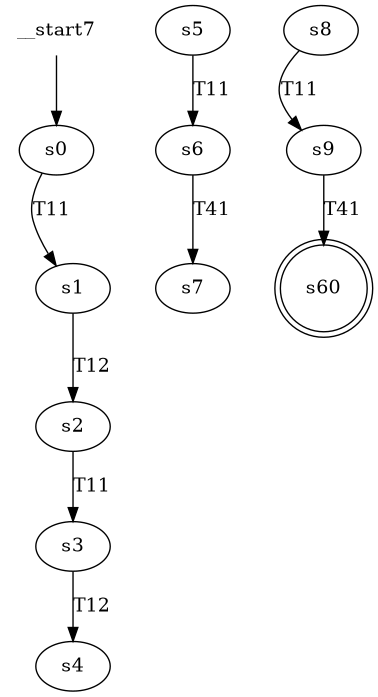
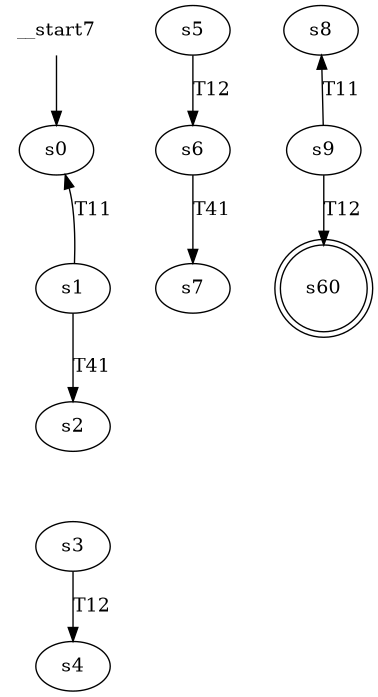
(280, 84) -> (323, 97)
(212, 90) -> (212, 90)
(343, 210) -> (343, 210)
(32, 214) -> (74, 226)
(92, 367) -> (92, 367)
(73, 480) -> none
